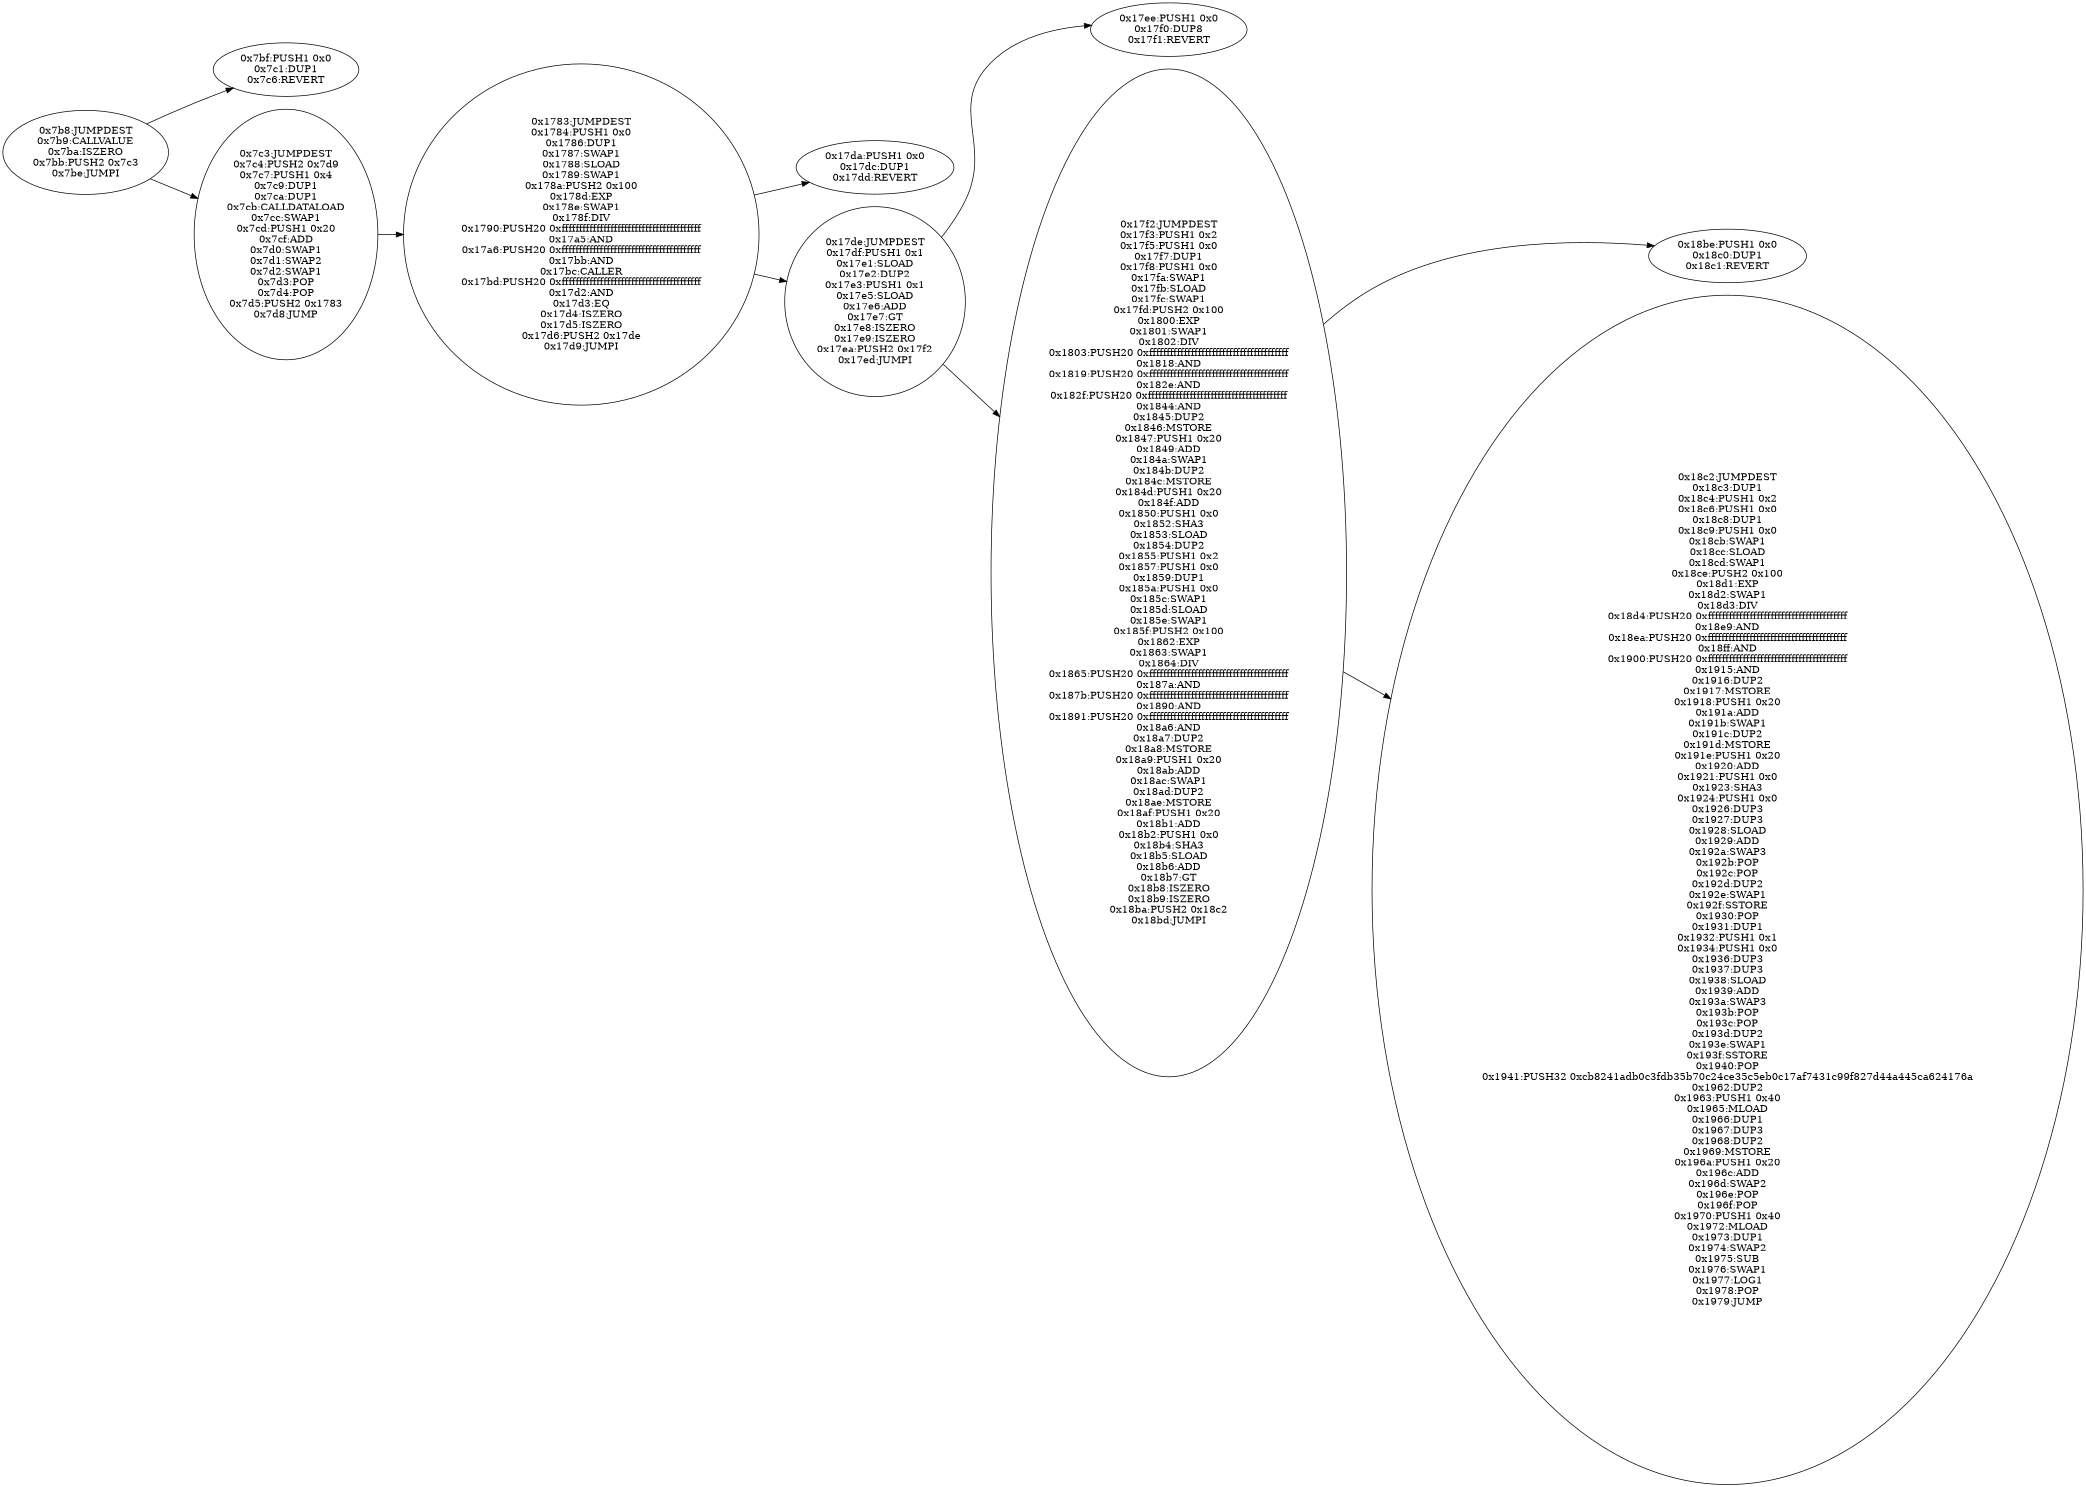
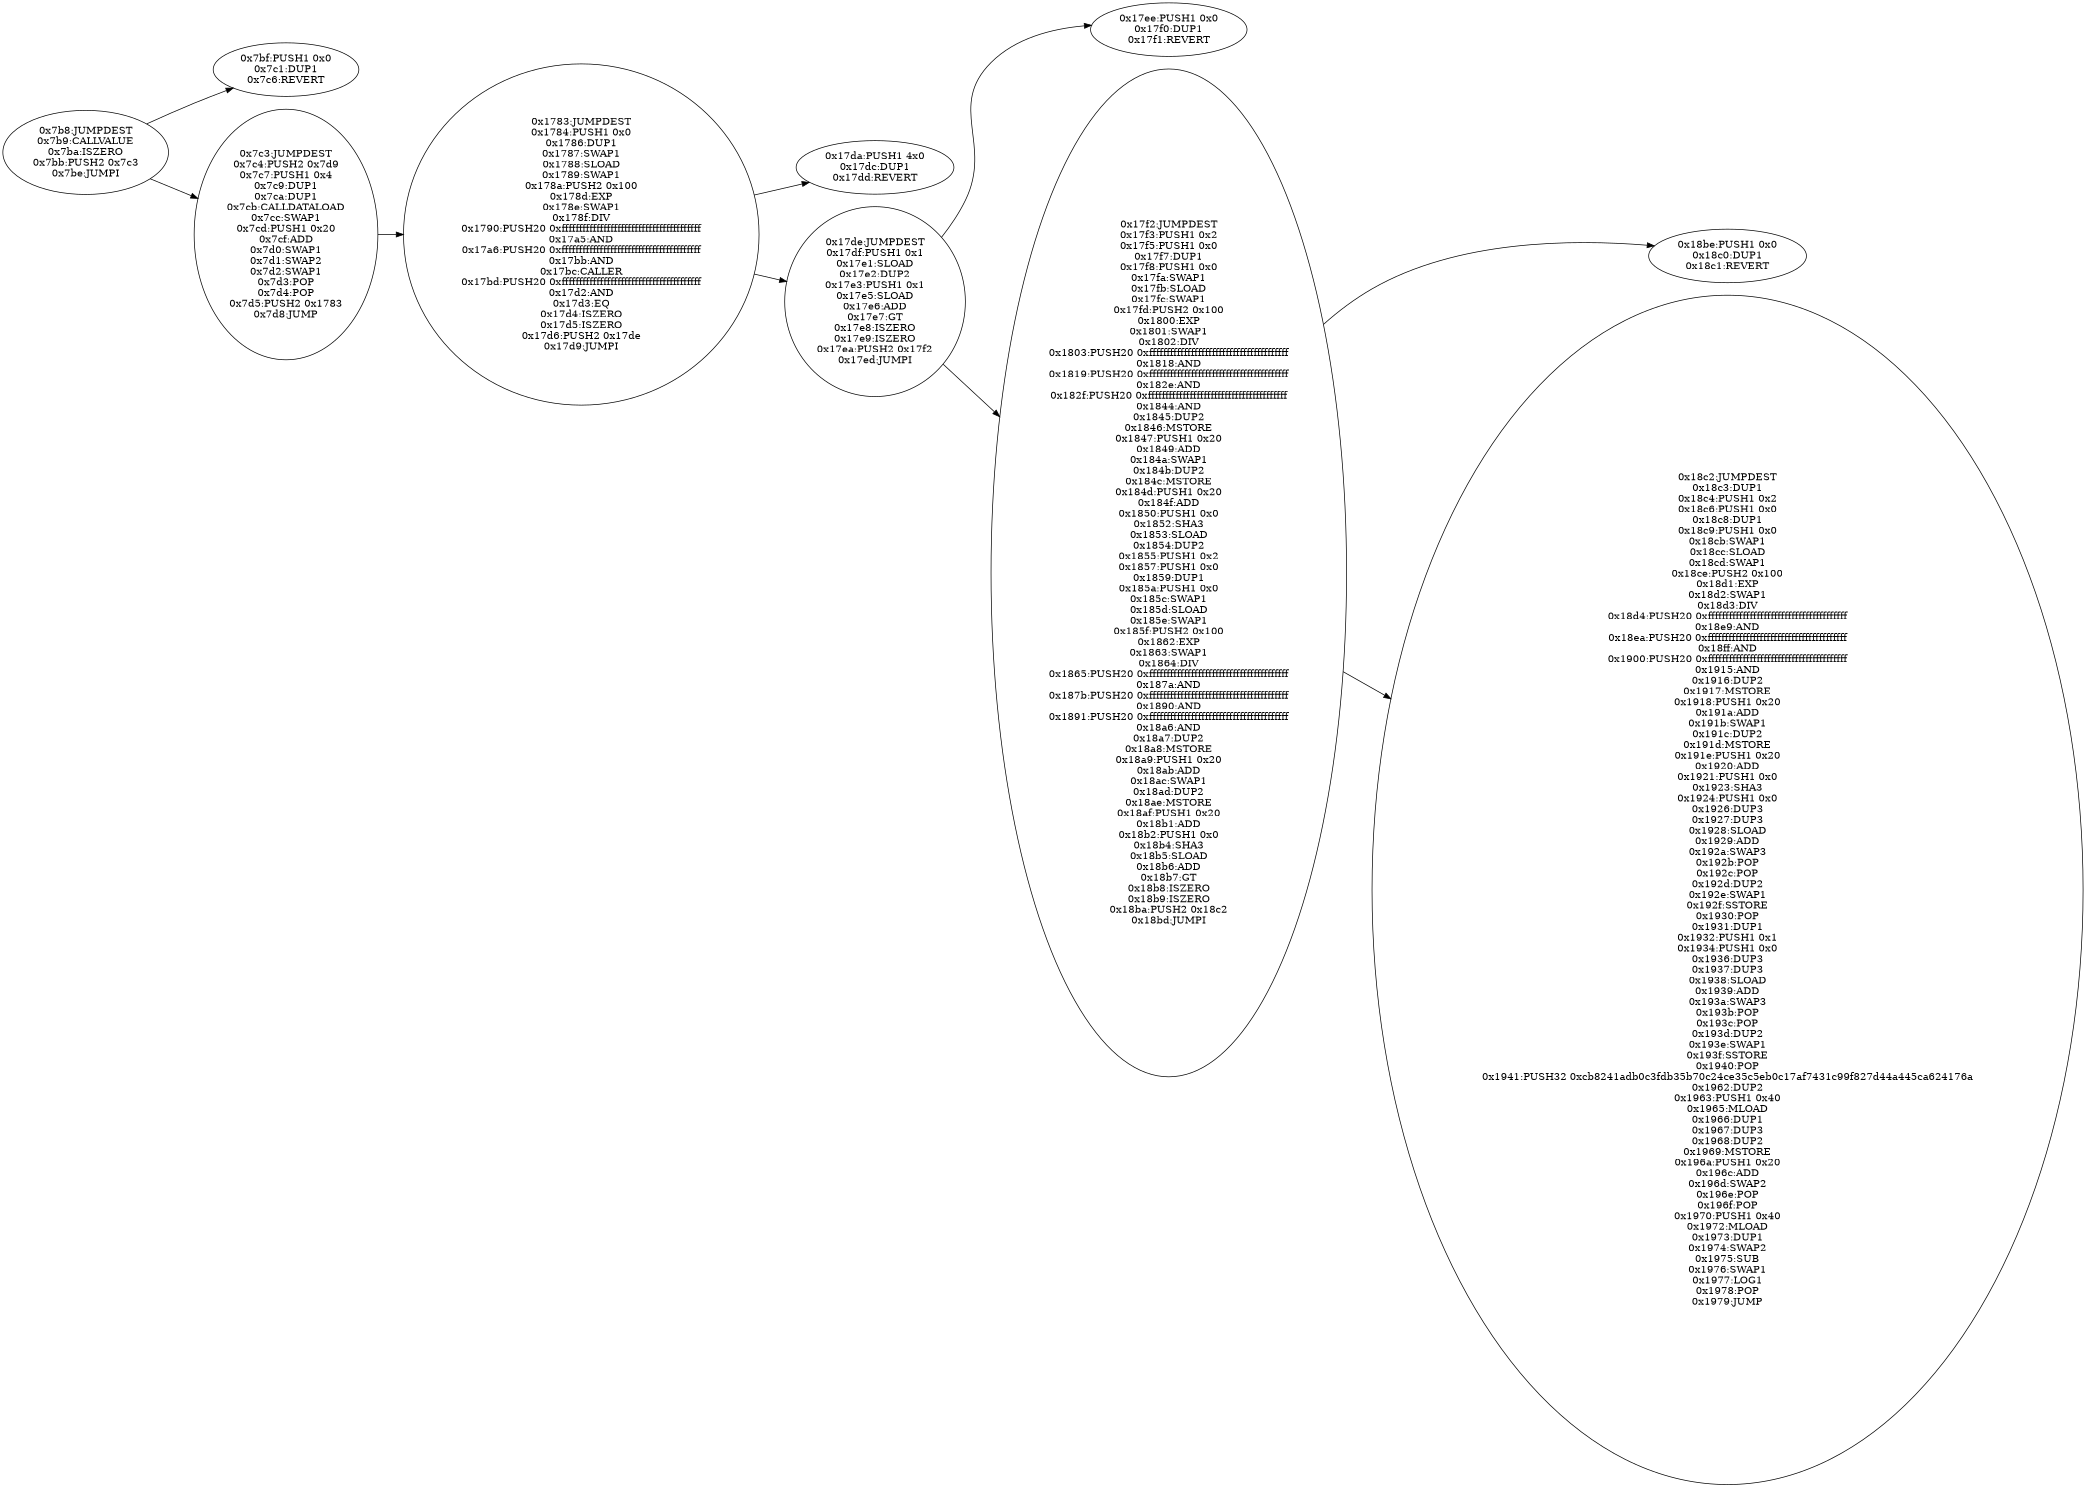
(1169, 30) -> (1169, 30)
(875, 167) -> (875, 167)
